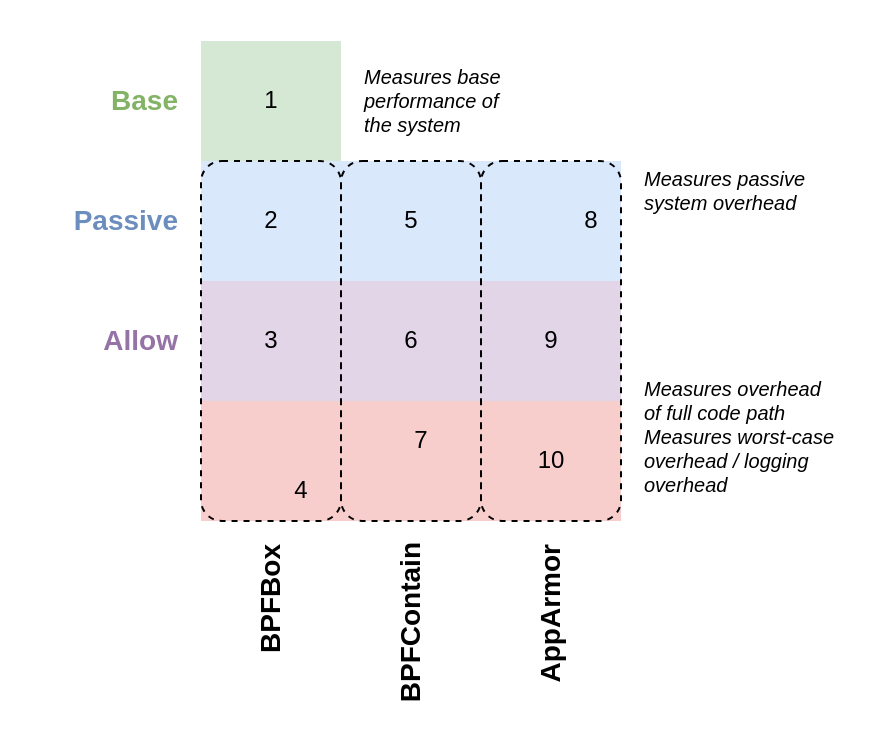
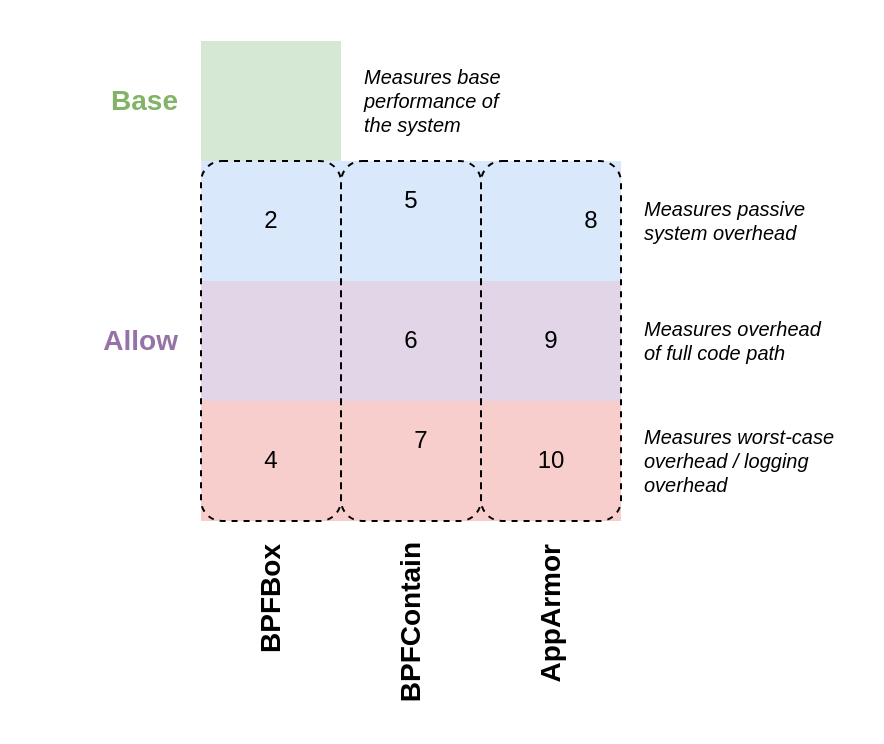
(271, 101) -> none
(741, 191) -> (741, 221)
(111, 221) -> none
(411, 221) -> (411, 201)
(271, 341) -> none
(741, 401) -> (741, 341)
(301, 491) -> (271, 461)
